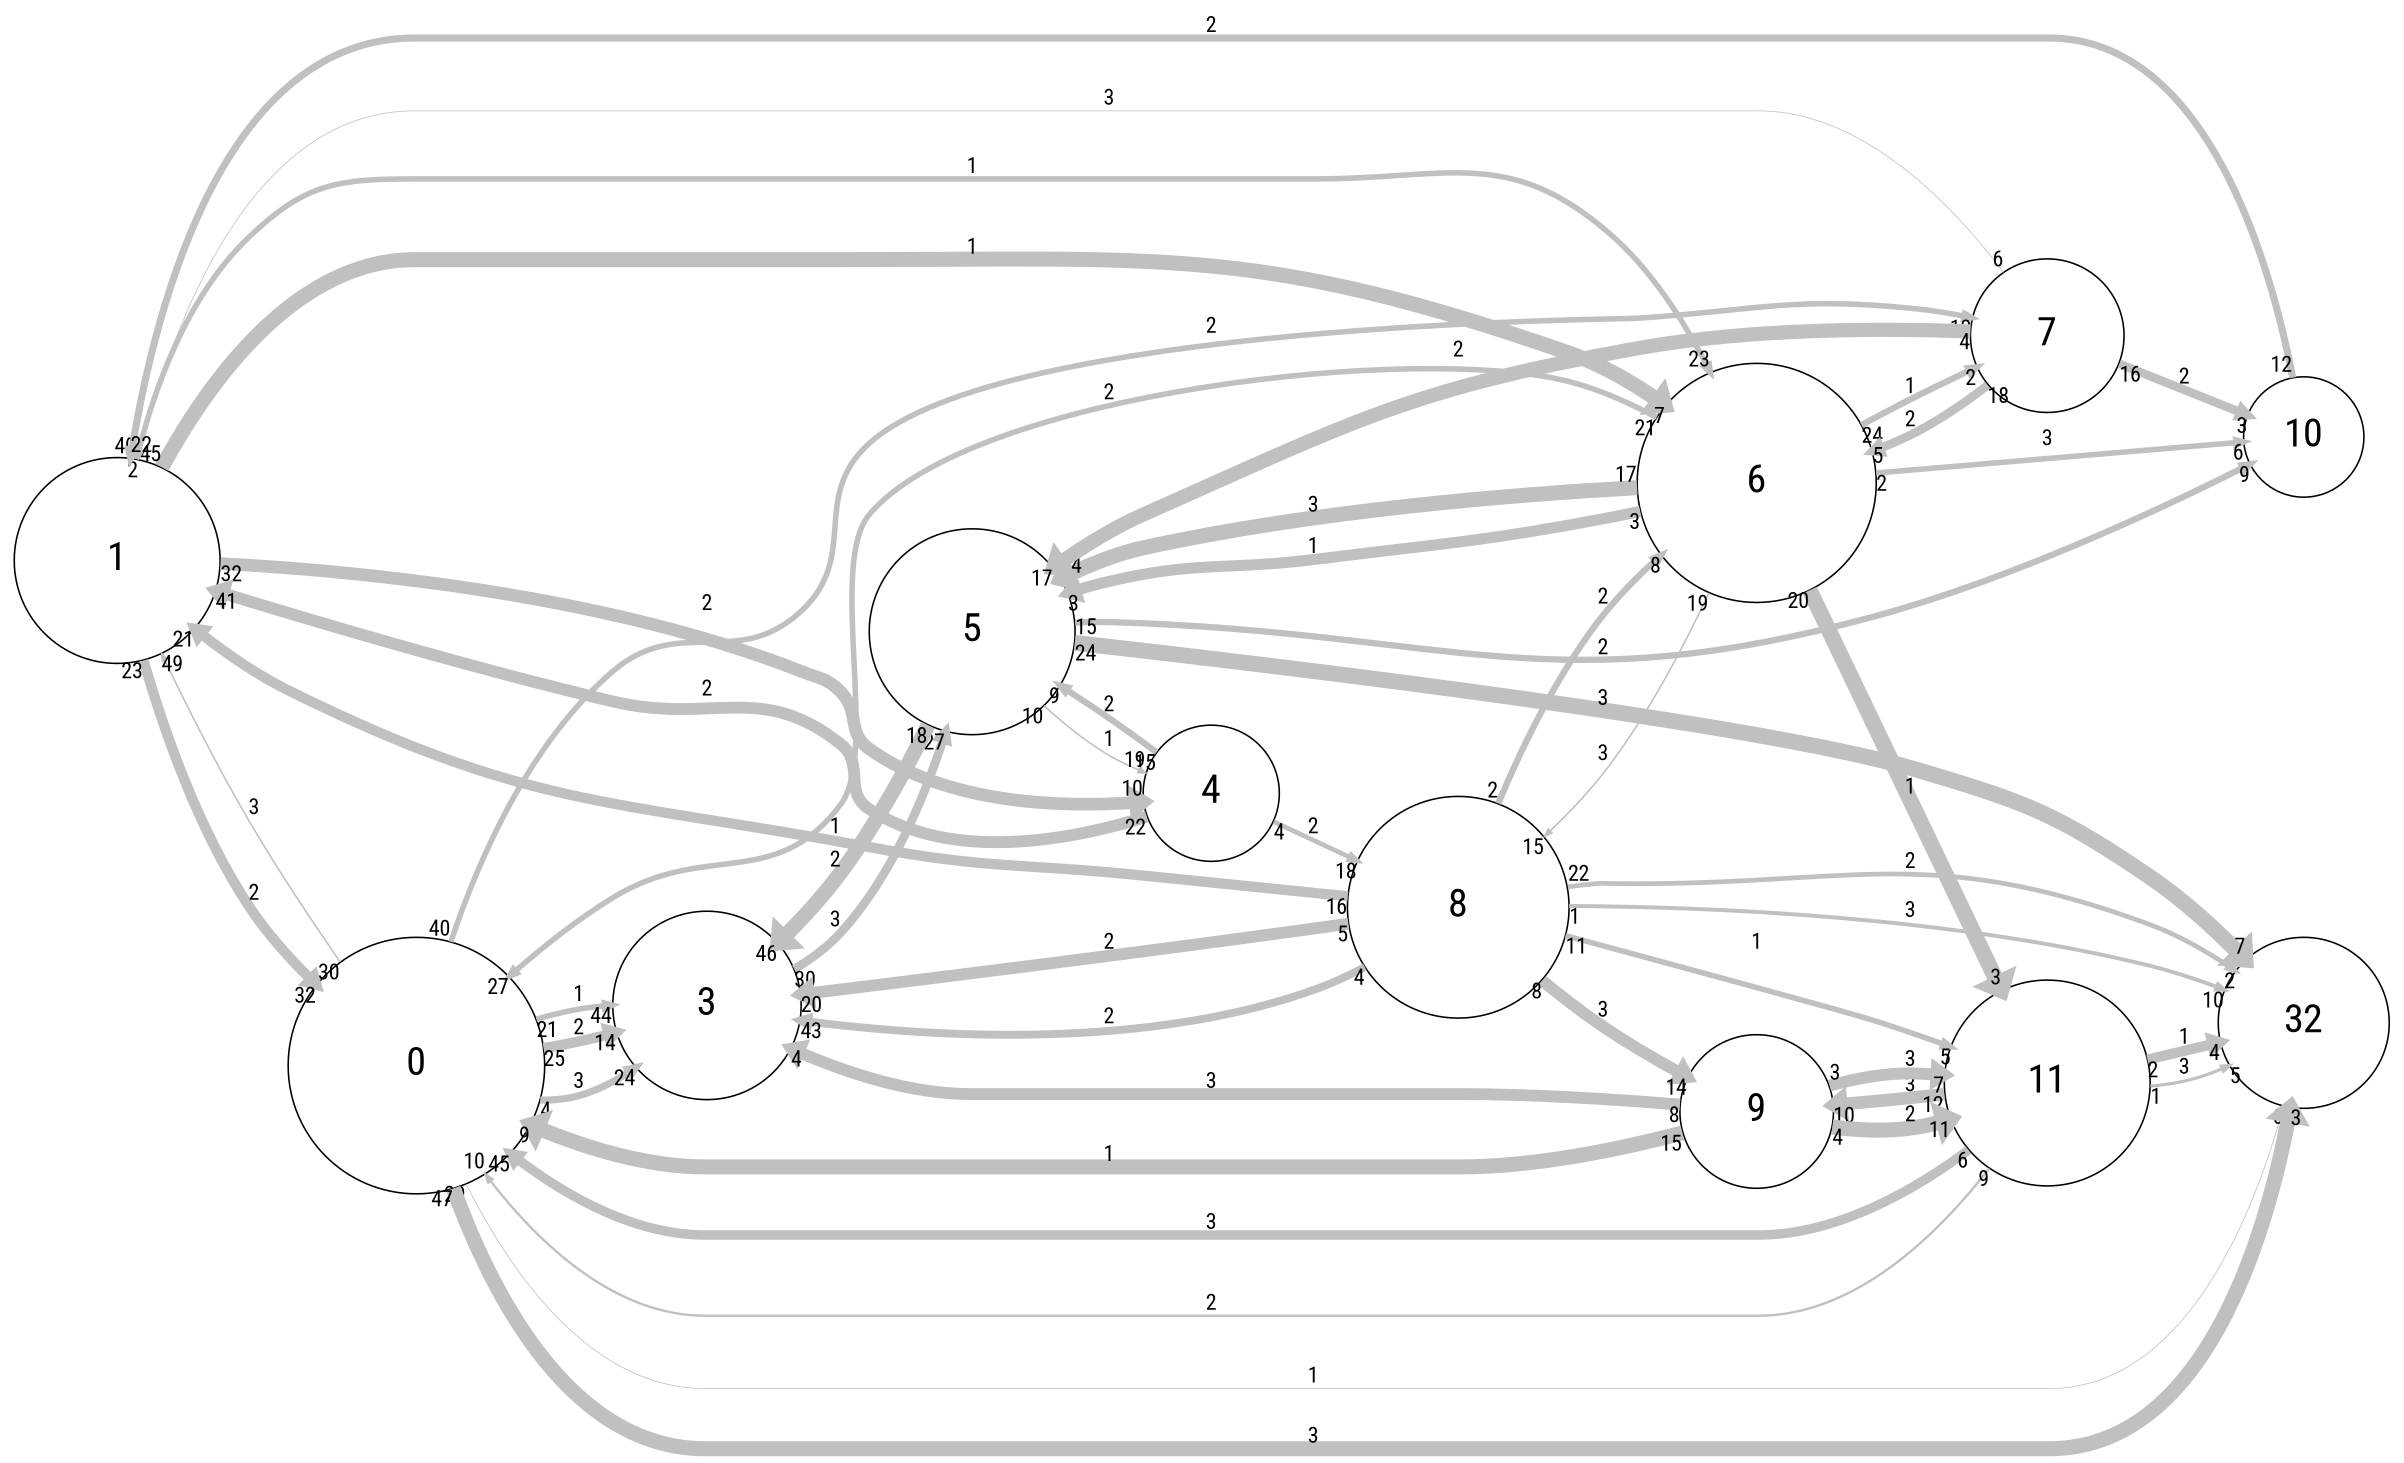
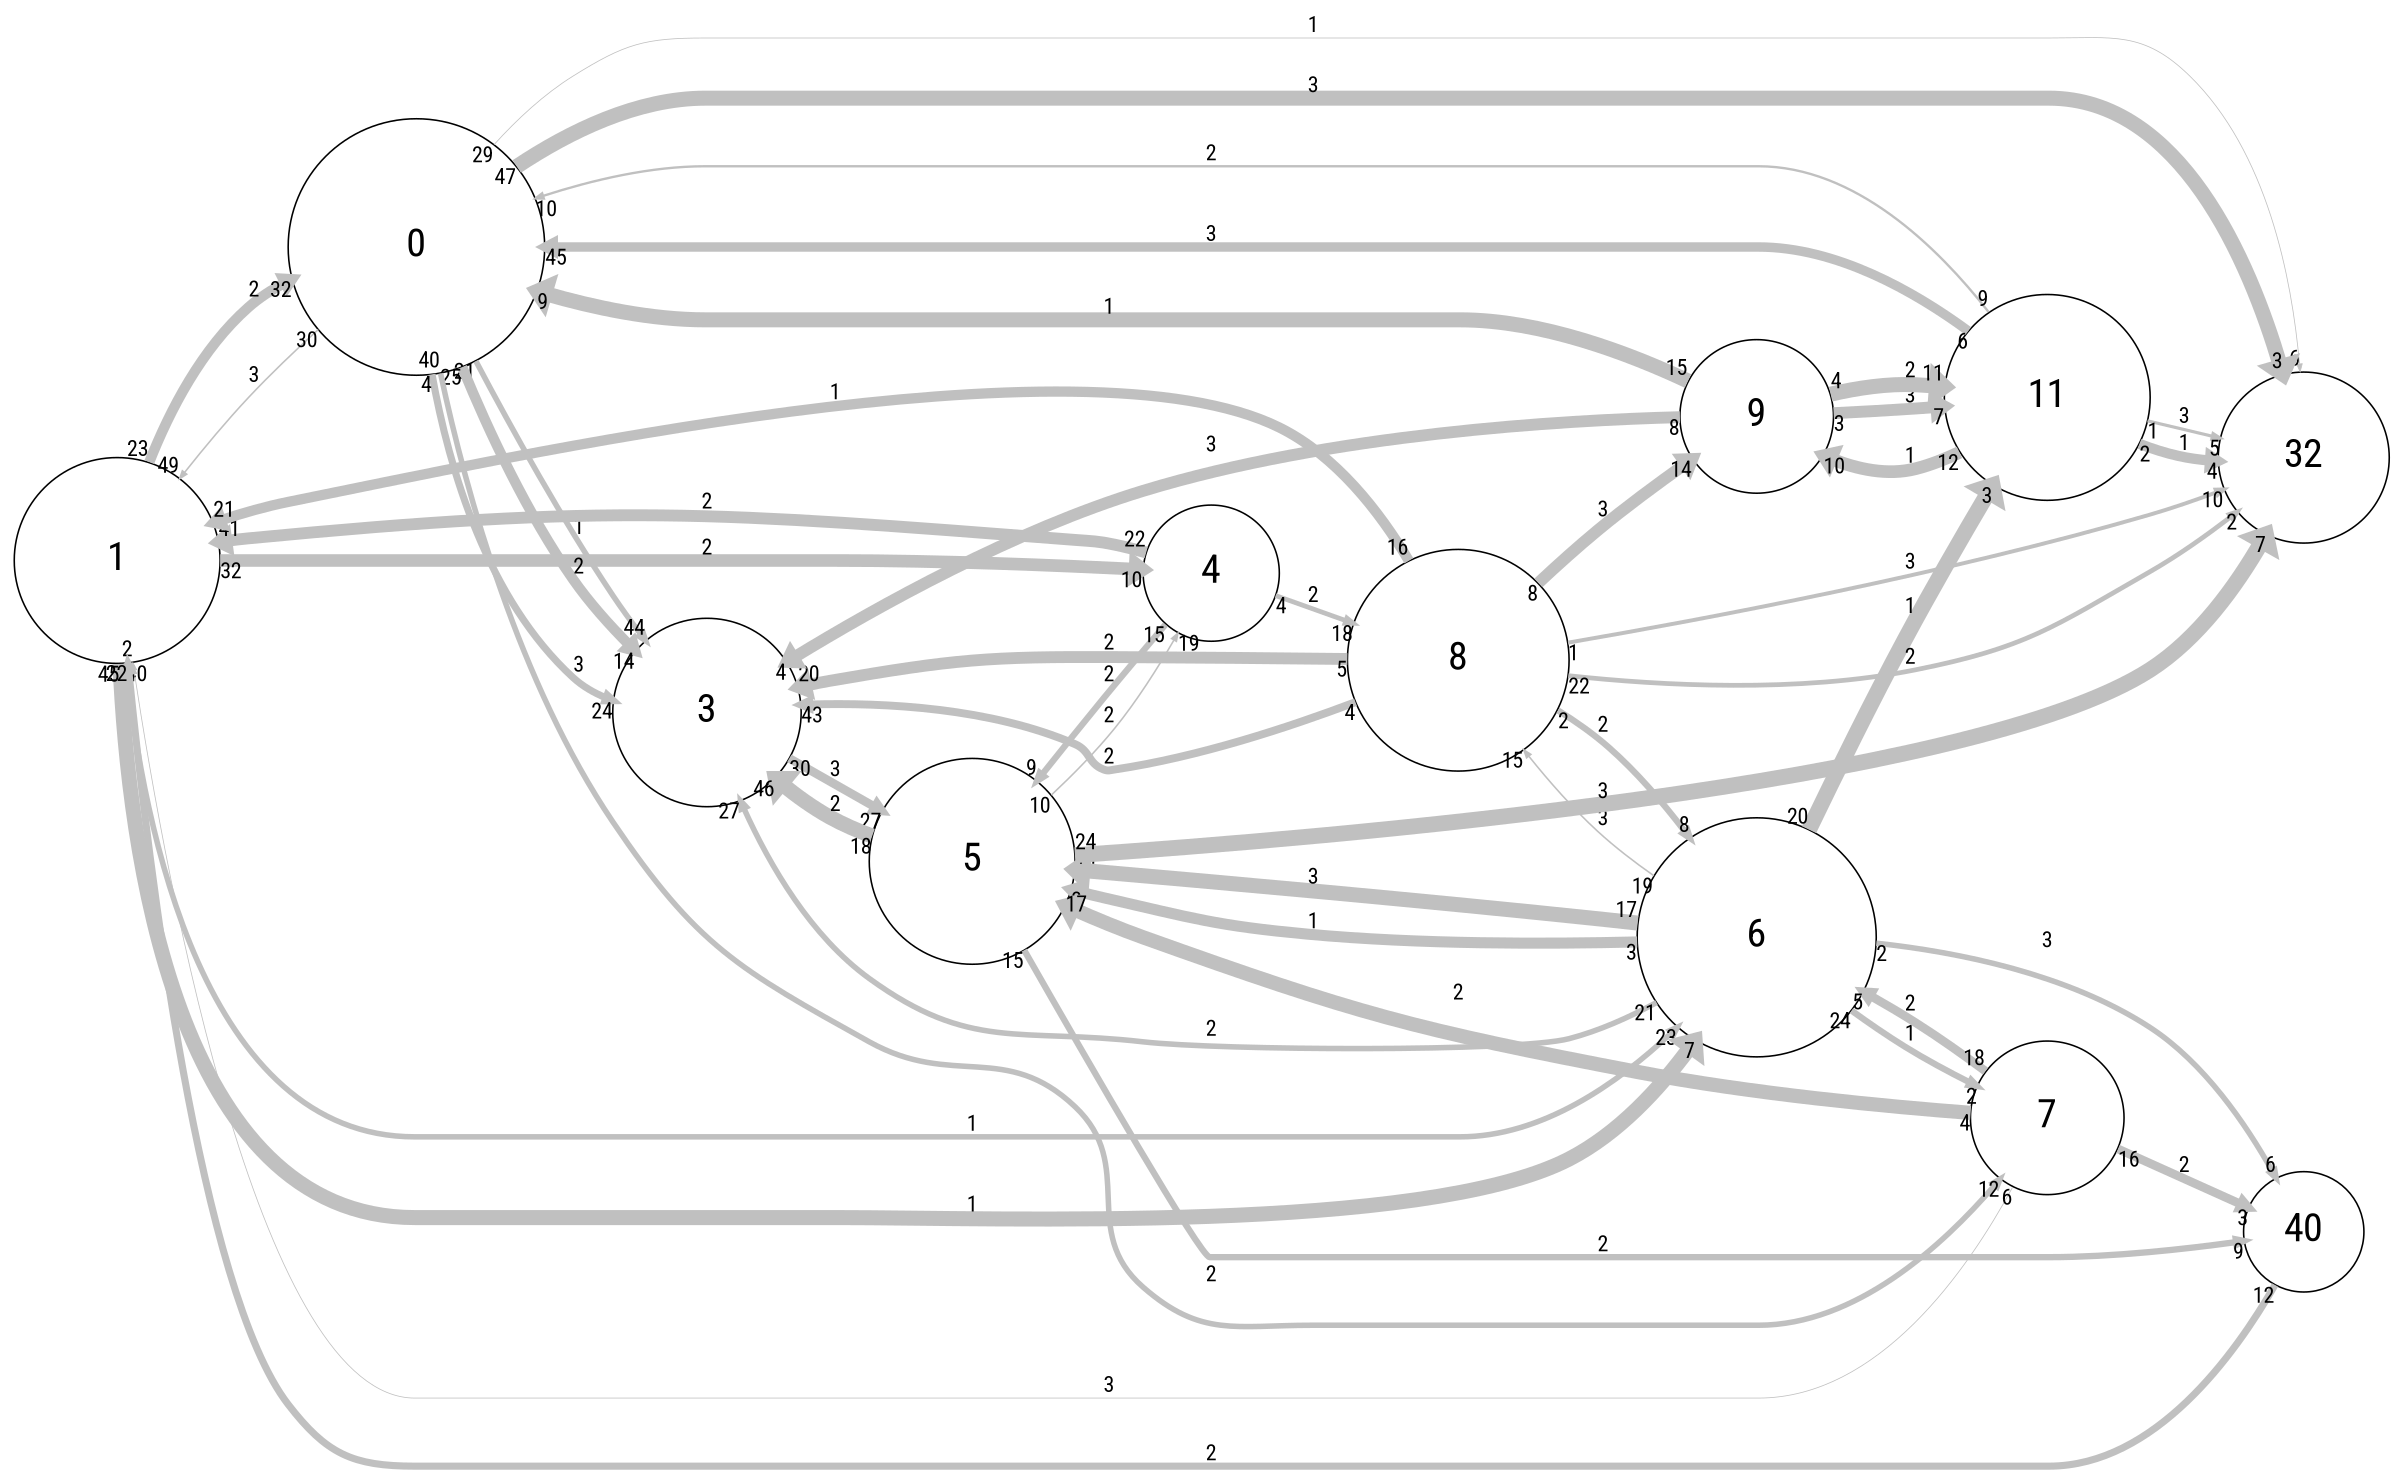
(2304, 437) -> (2304, 1232)
(931, 468) -> (1154, 1043)
(1109, 740) -> (1109, 716)
(1755, 987) -> none
(1910, 1085) -> (1910, 457)
